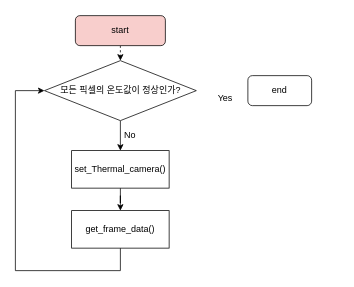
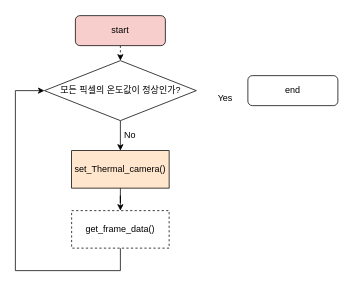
(280, 90) -> (293, 90)
(120, 169) -> (120, 169)
(120, 229) -> (120, 229)
